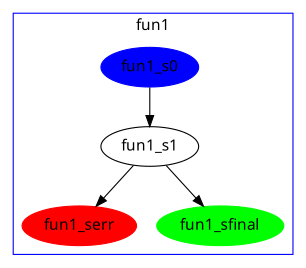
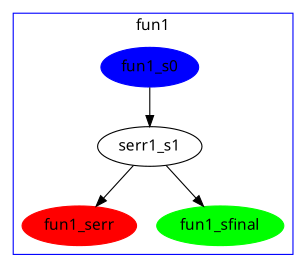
(150, 146) -> (150, 146)
